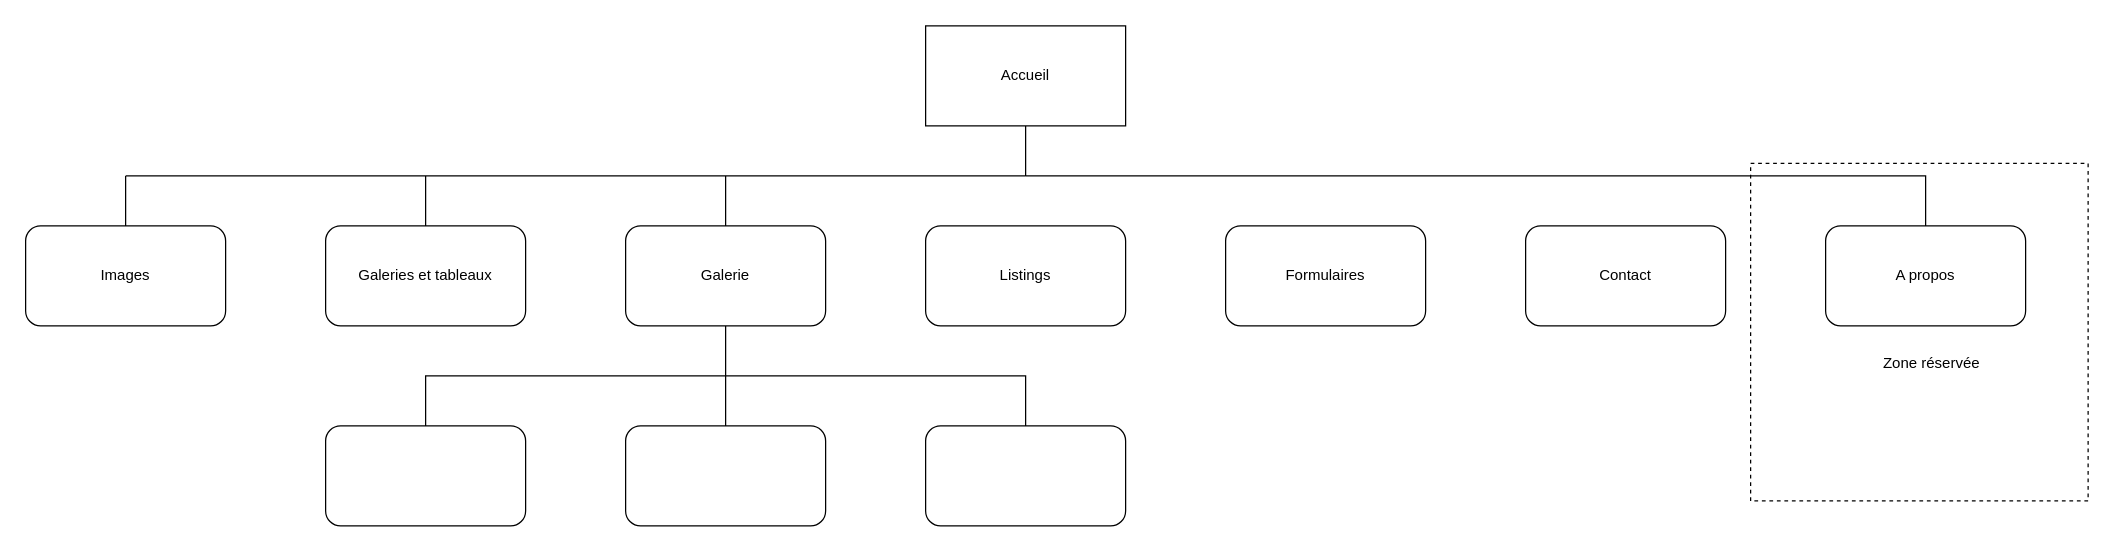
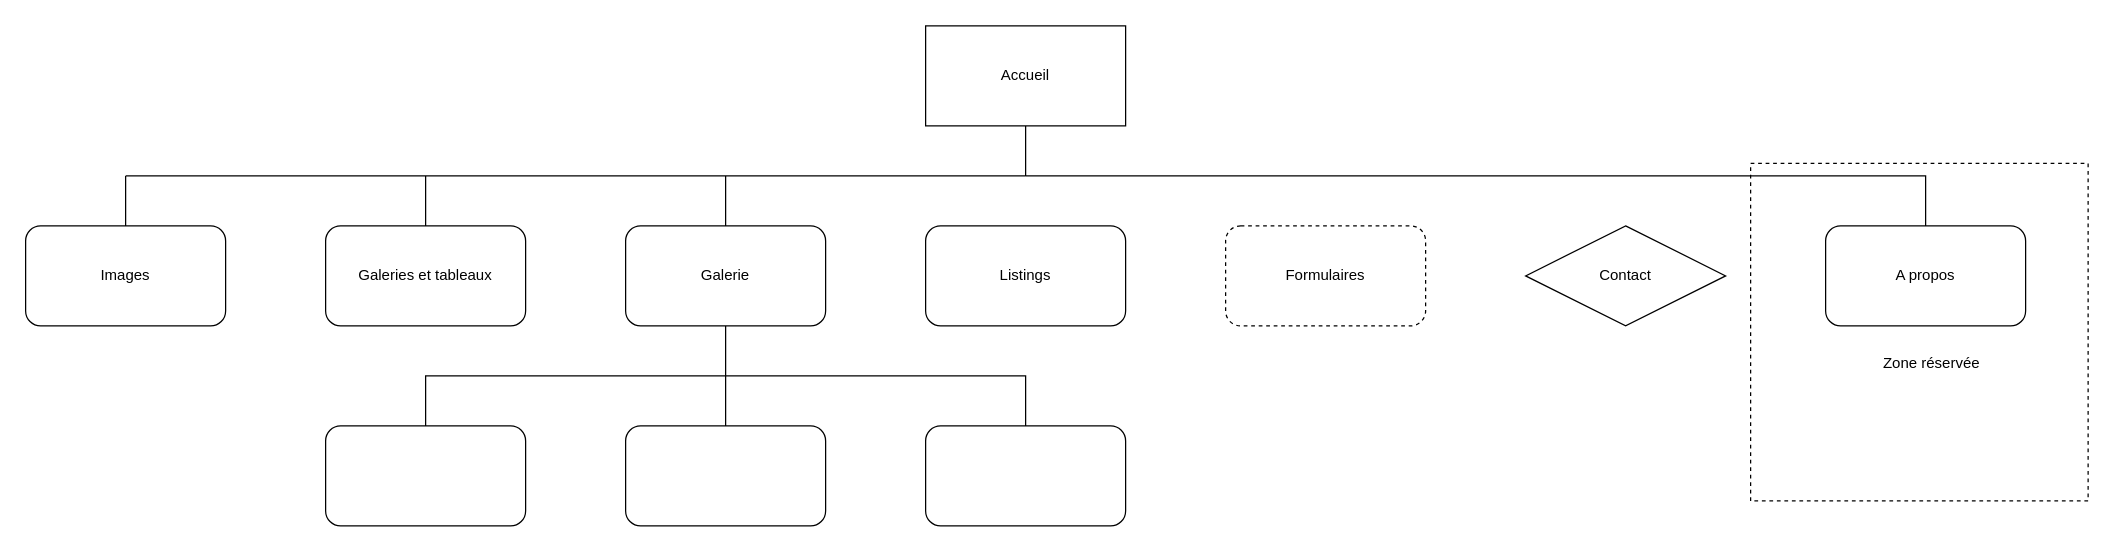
(1326, 276) -> (1326, 276)
(1626, 276) -> (1626, 276)
